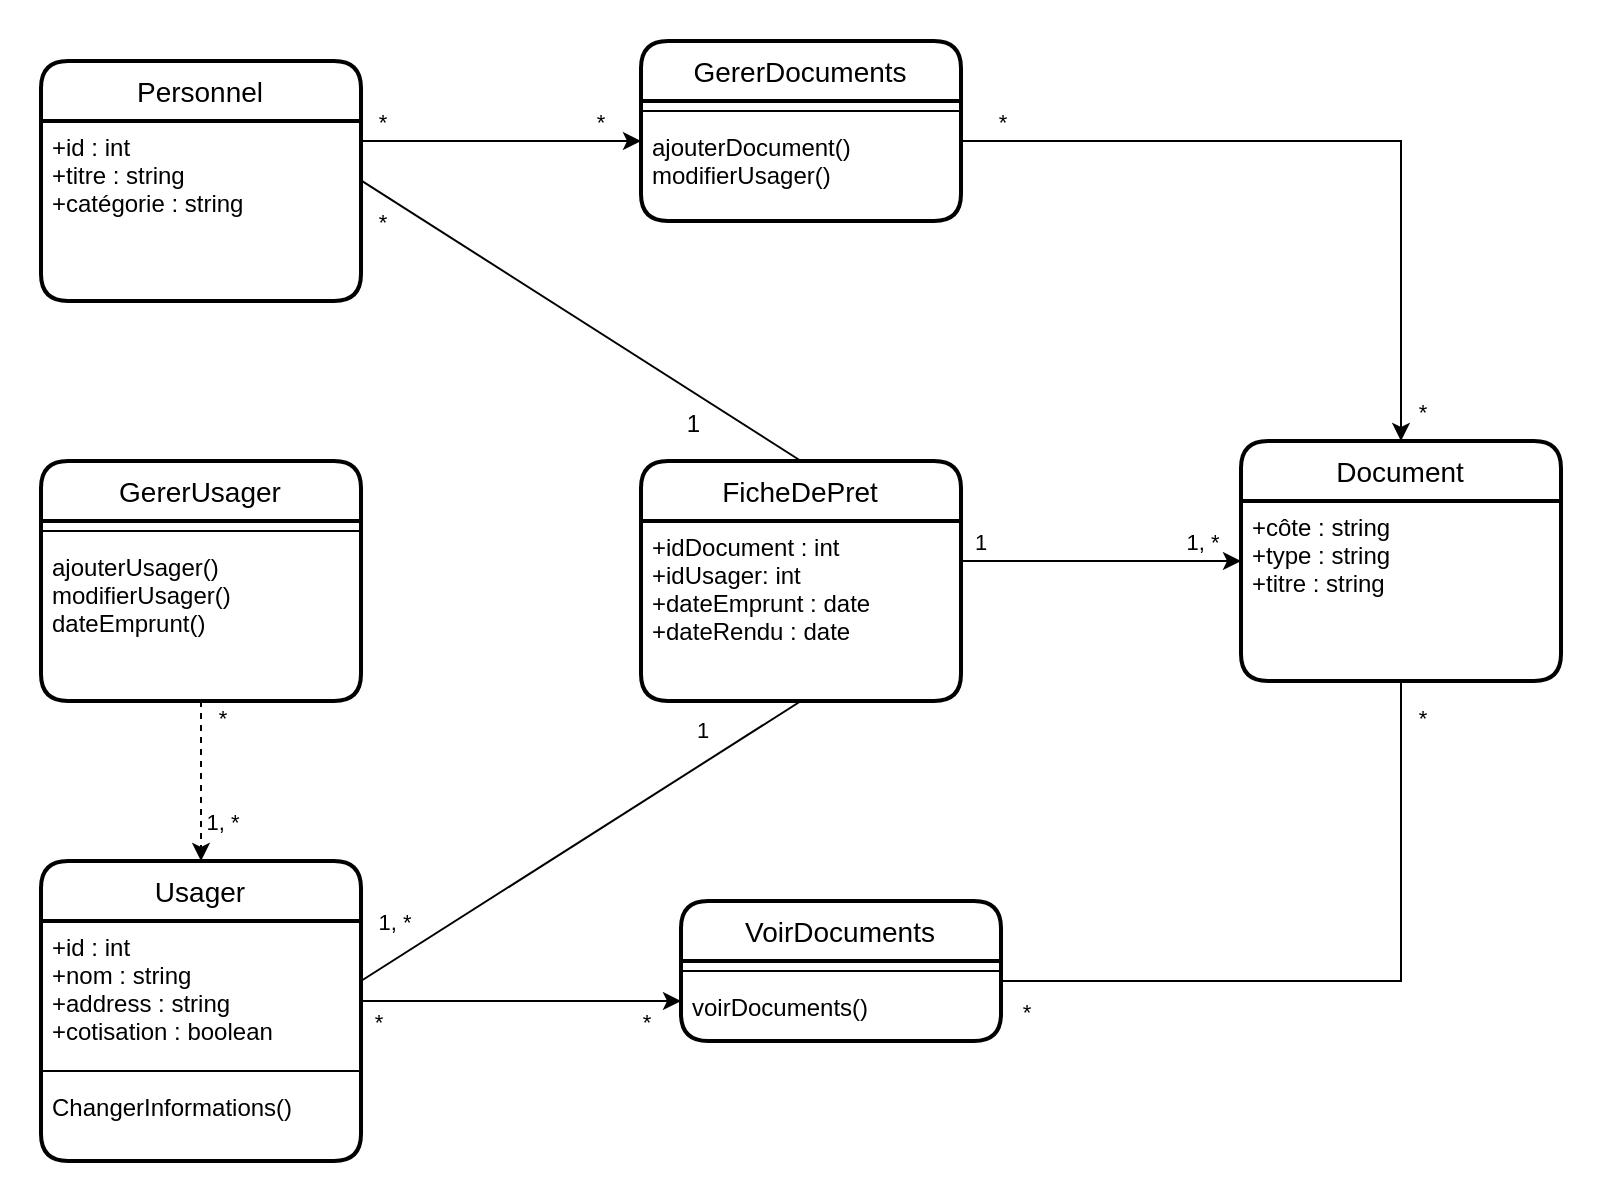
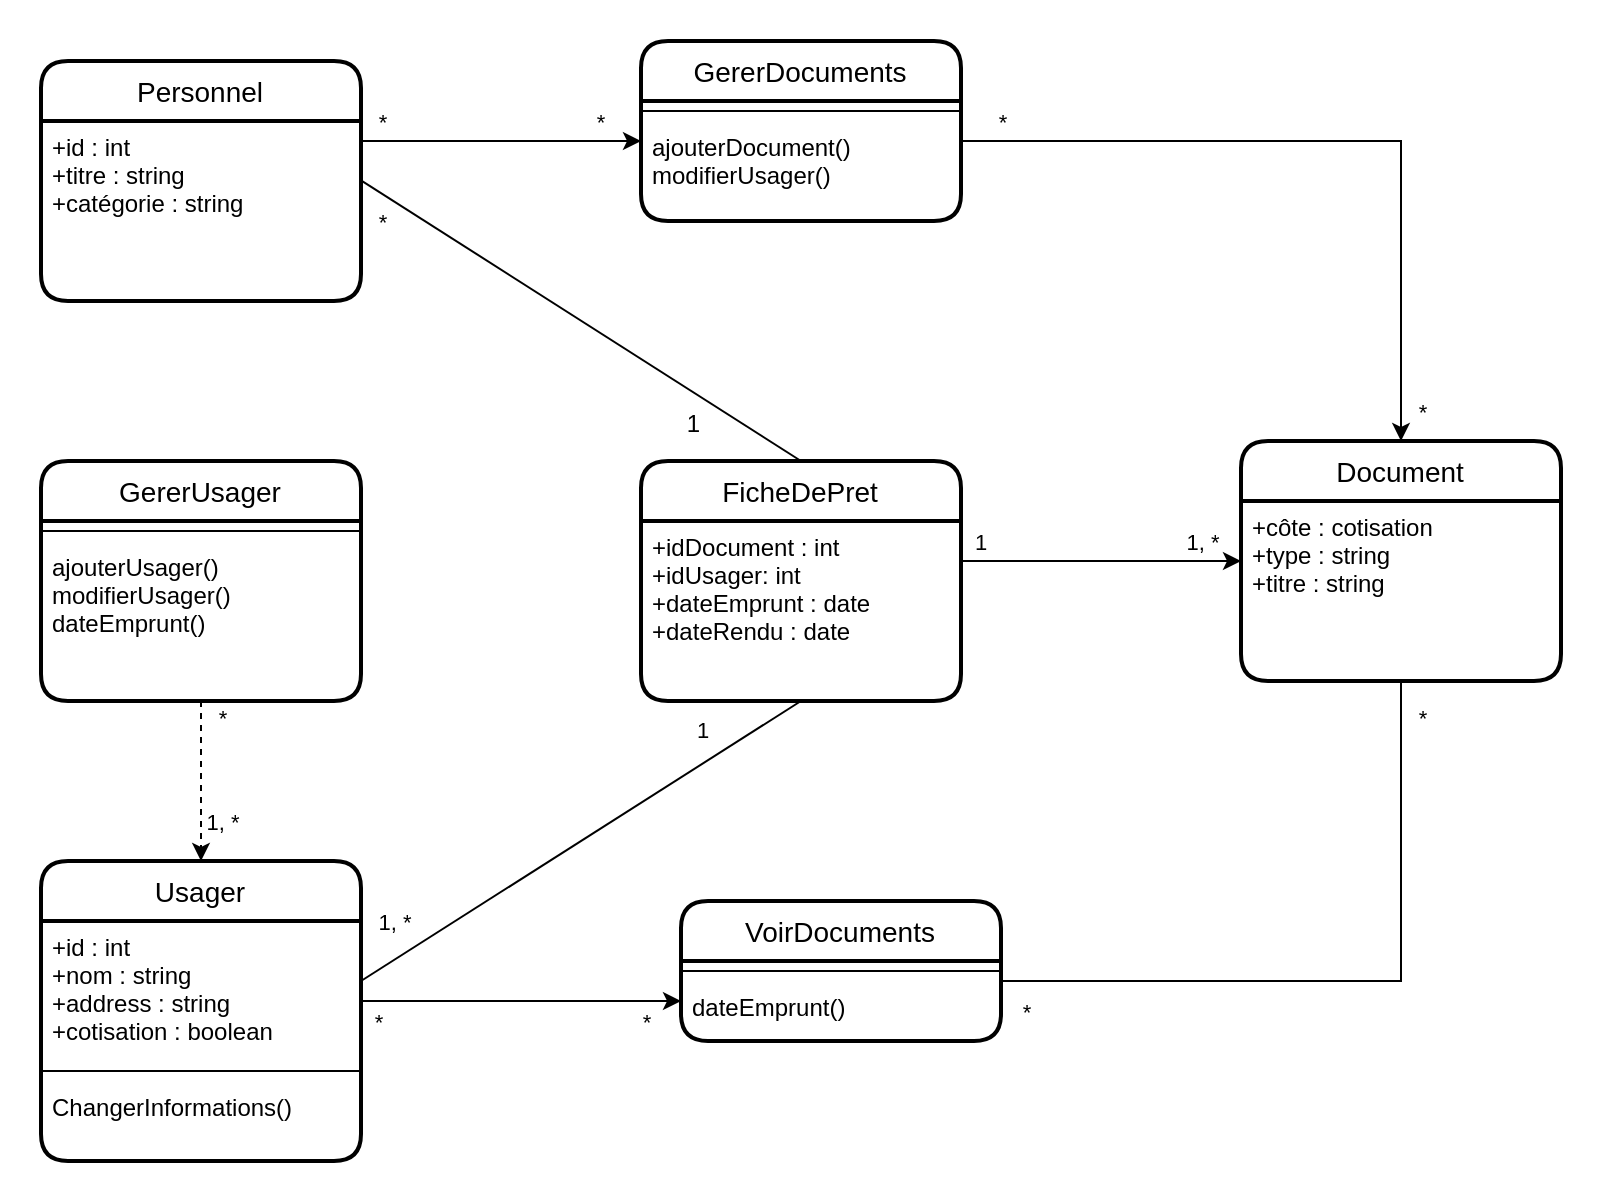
(1334, 528) -> (1357, 528)
(790, 1008) -> (779, 1008)
